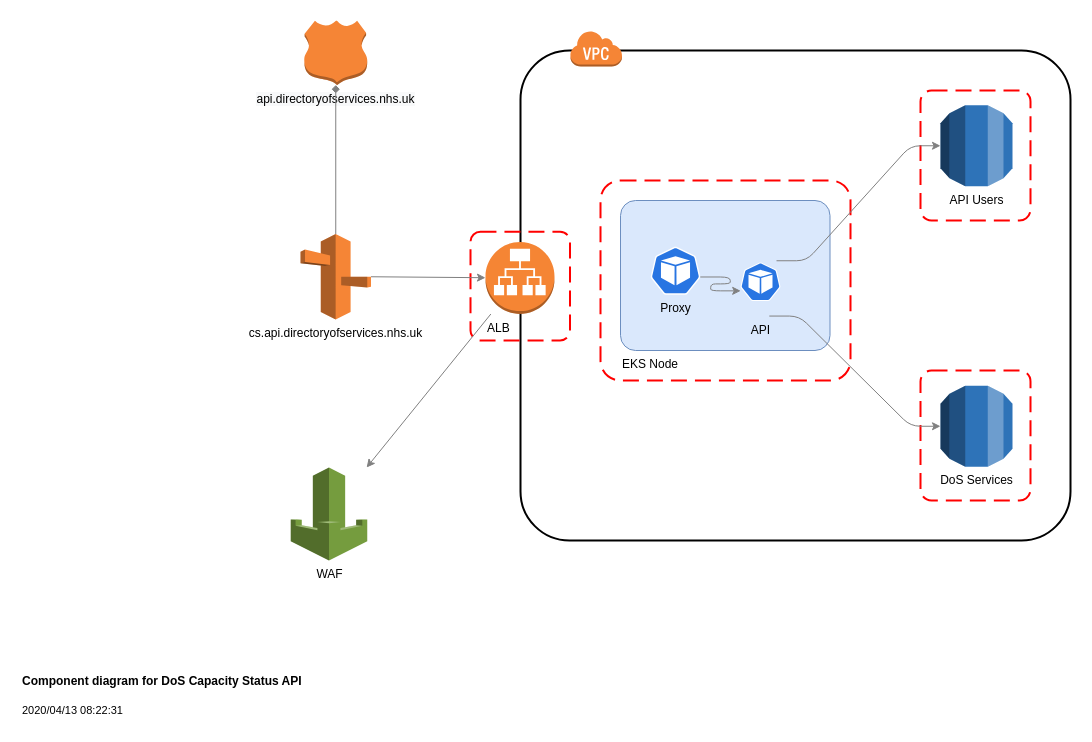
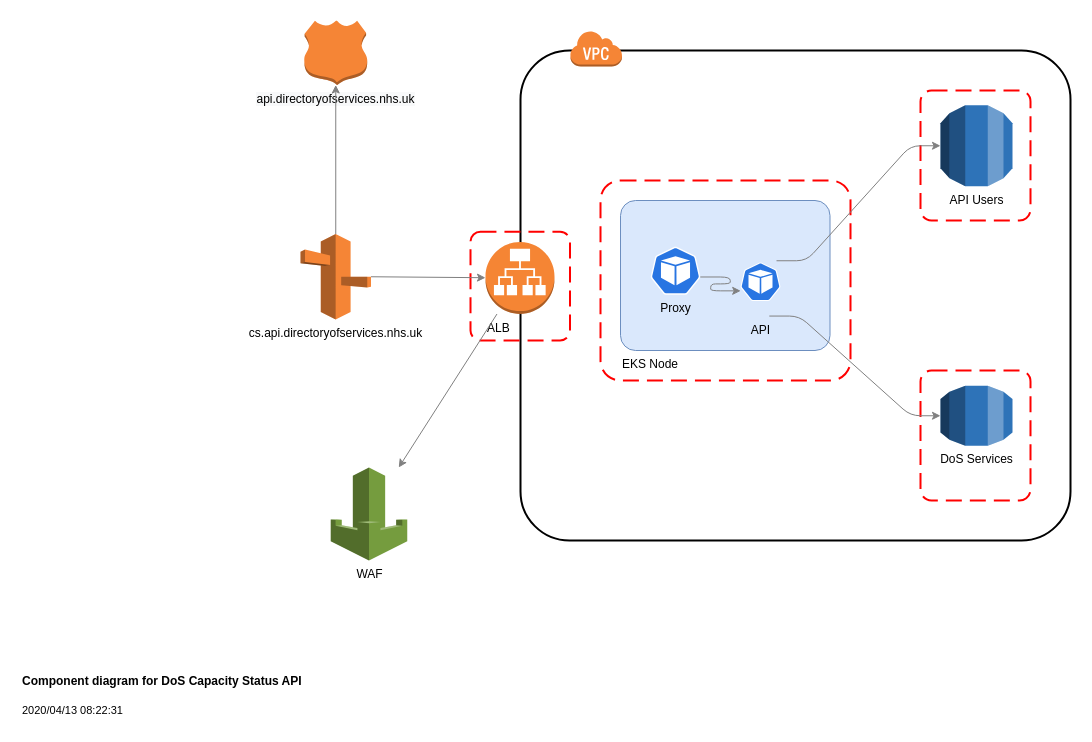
(336, 94) -> (336, 93)
(977, 426) -> (977, 416)
(329, 514) -> (369, 514)
